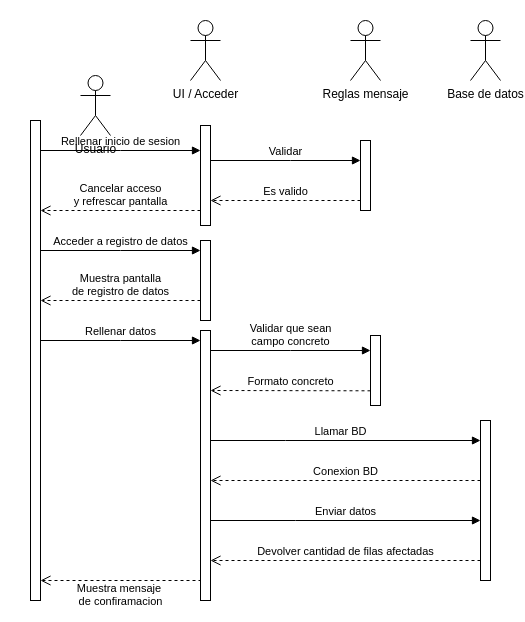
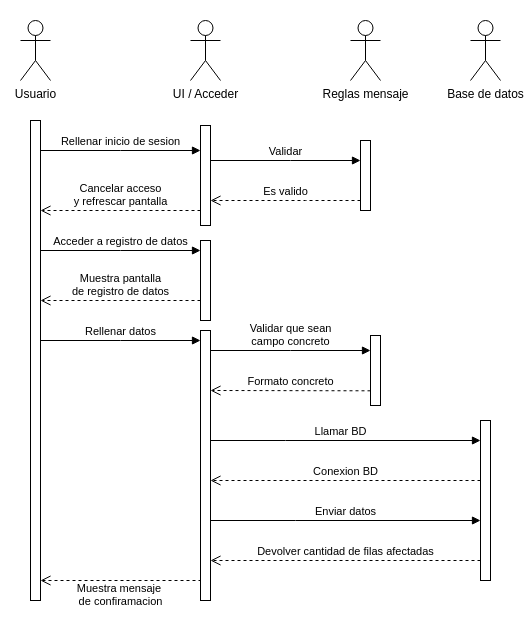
(96, 106) -> (36, 51)
